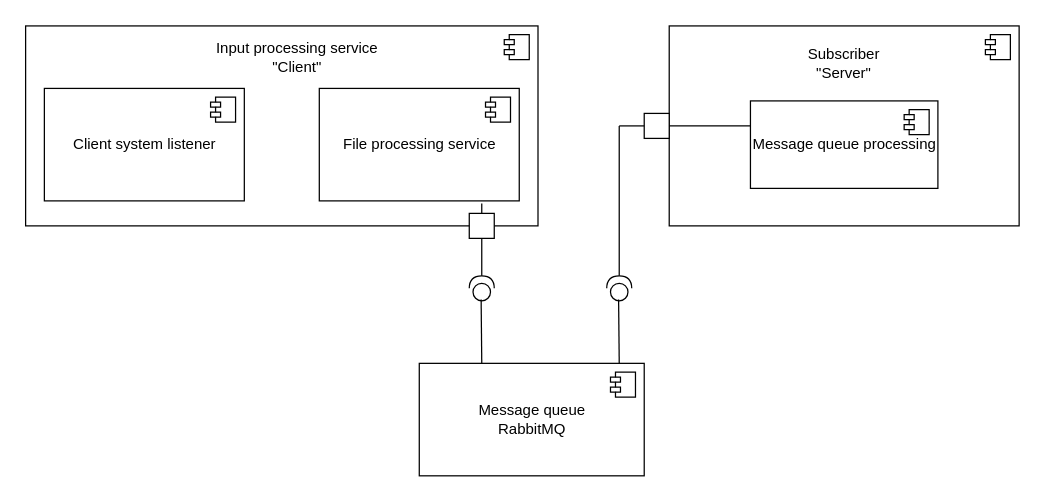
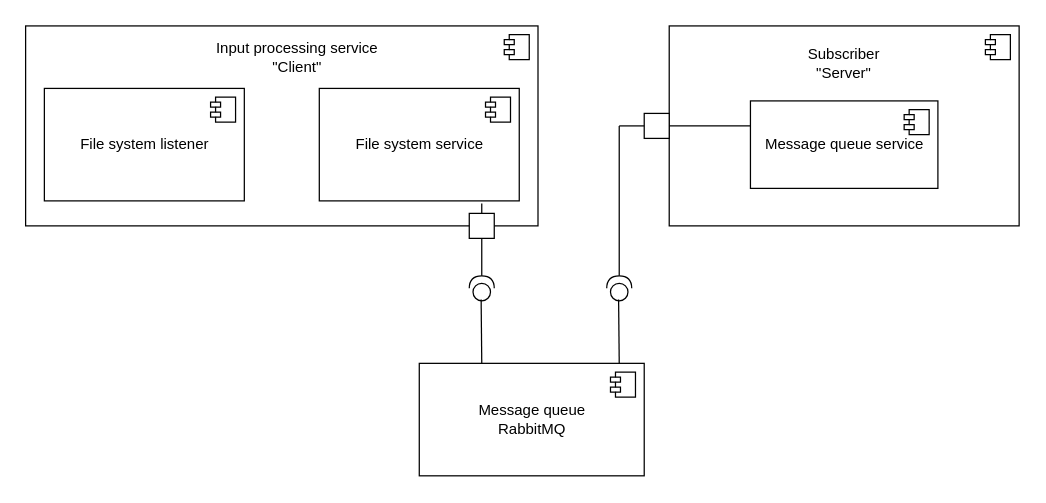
(145, 144) -> (145, 144)
(420, 144) -> (420, 144)
(845, 144) -> (845, 144)
